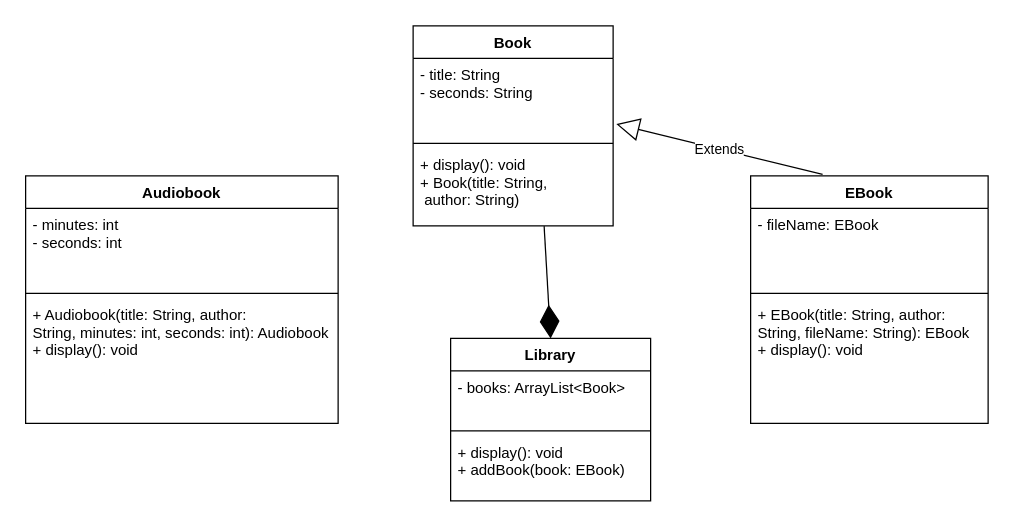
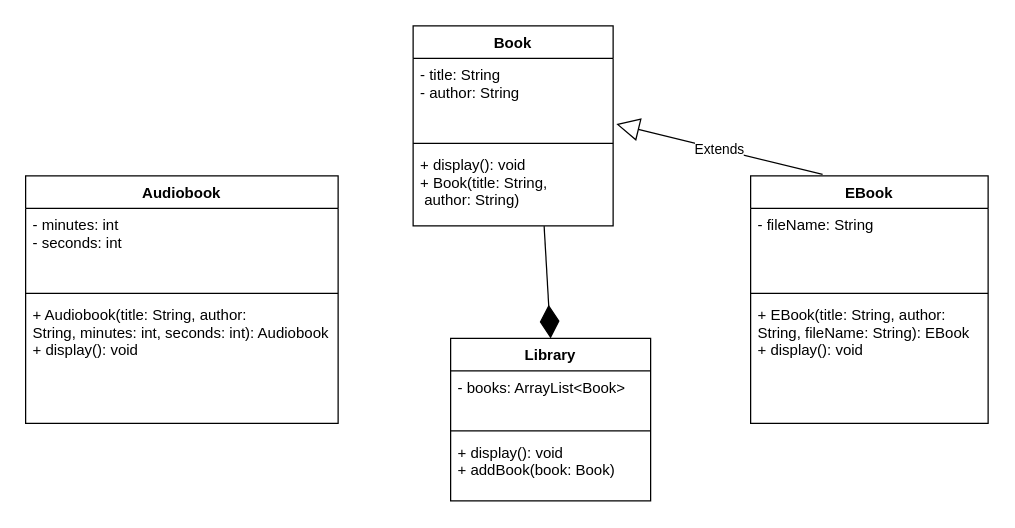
(471, 75) -> (471, 75)
(819, 225) -> (821, 225)
(517, 453) -> (517, 453)
